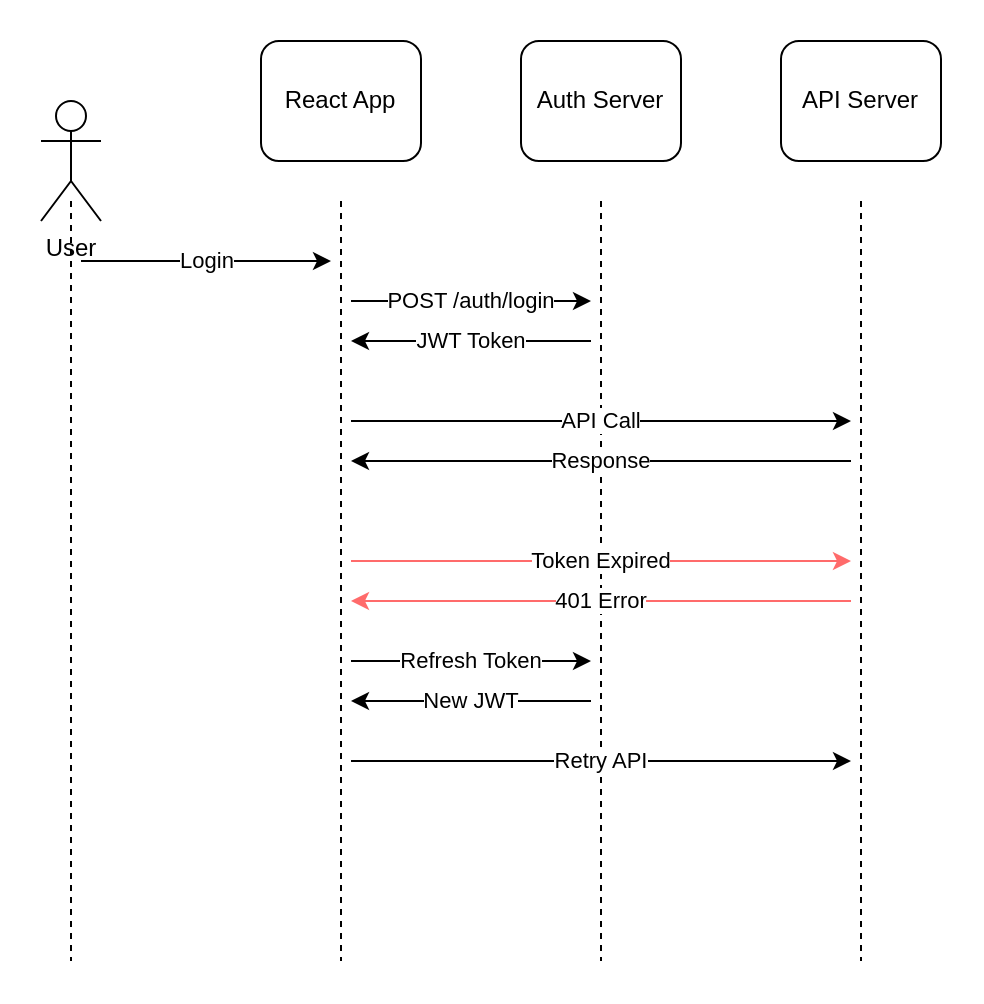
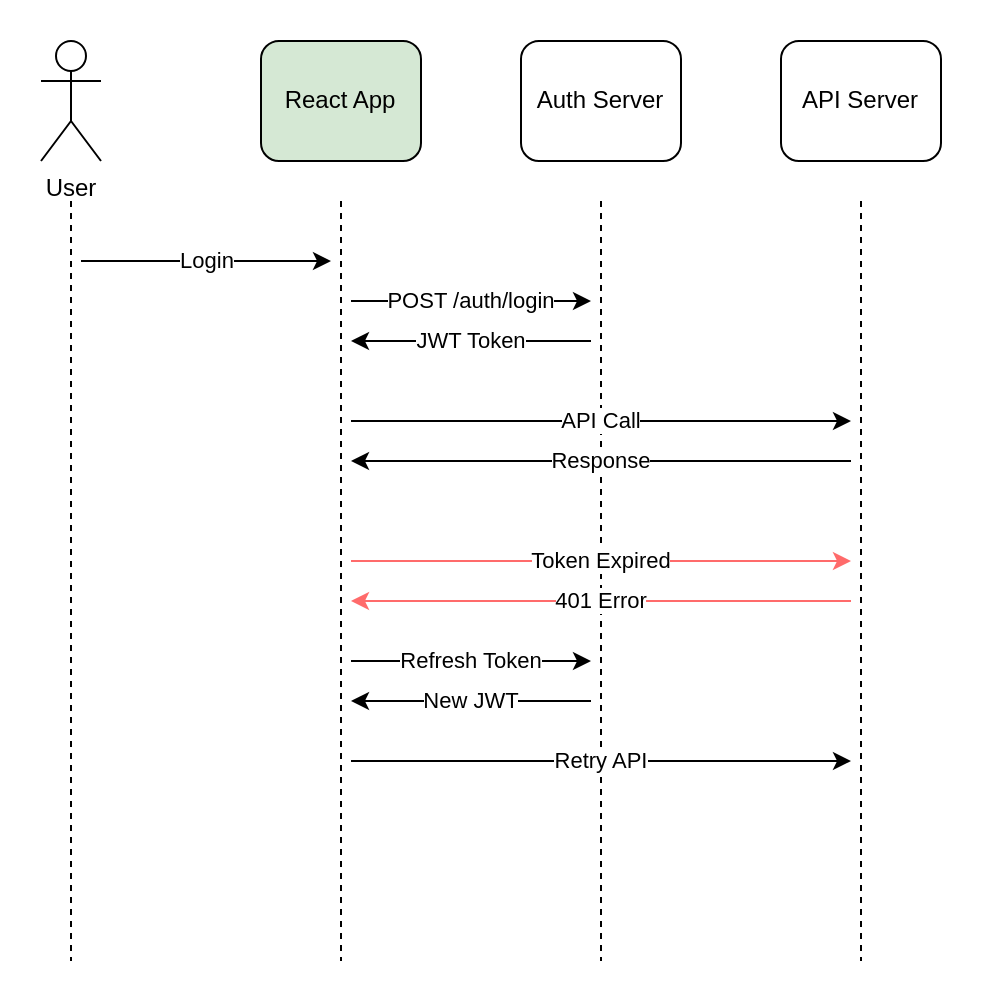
(341, 101) -> (341, 101)
(71, 161) -> (71, 101)
